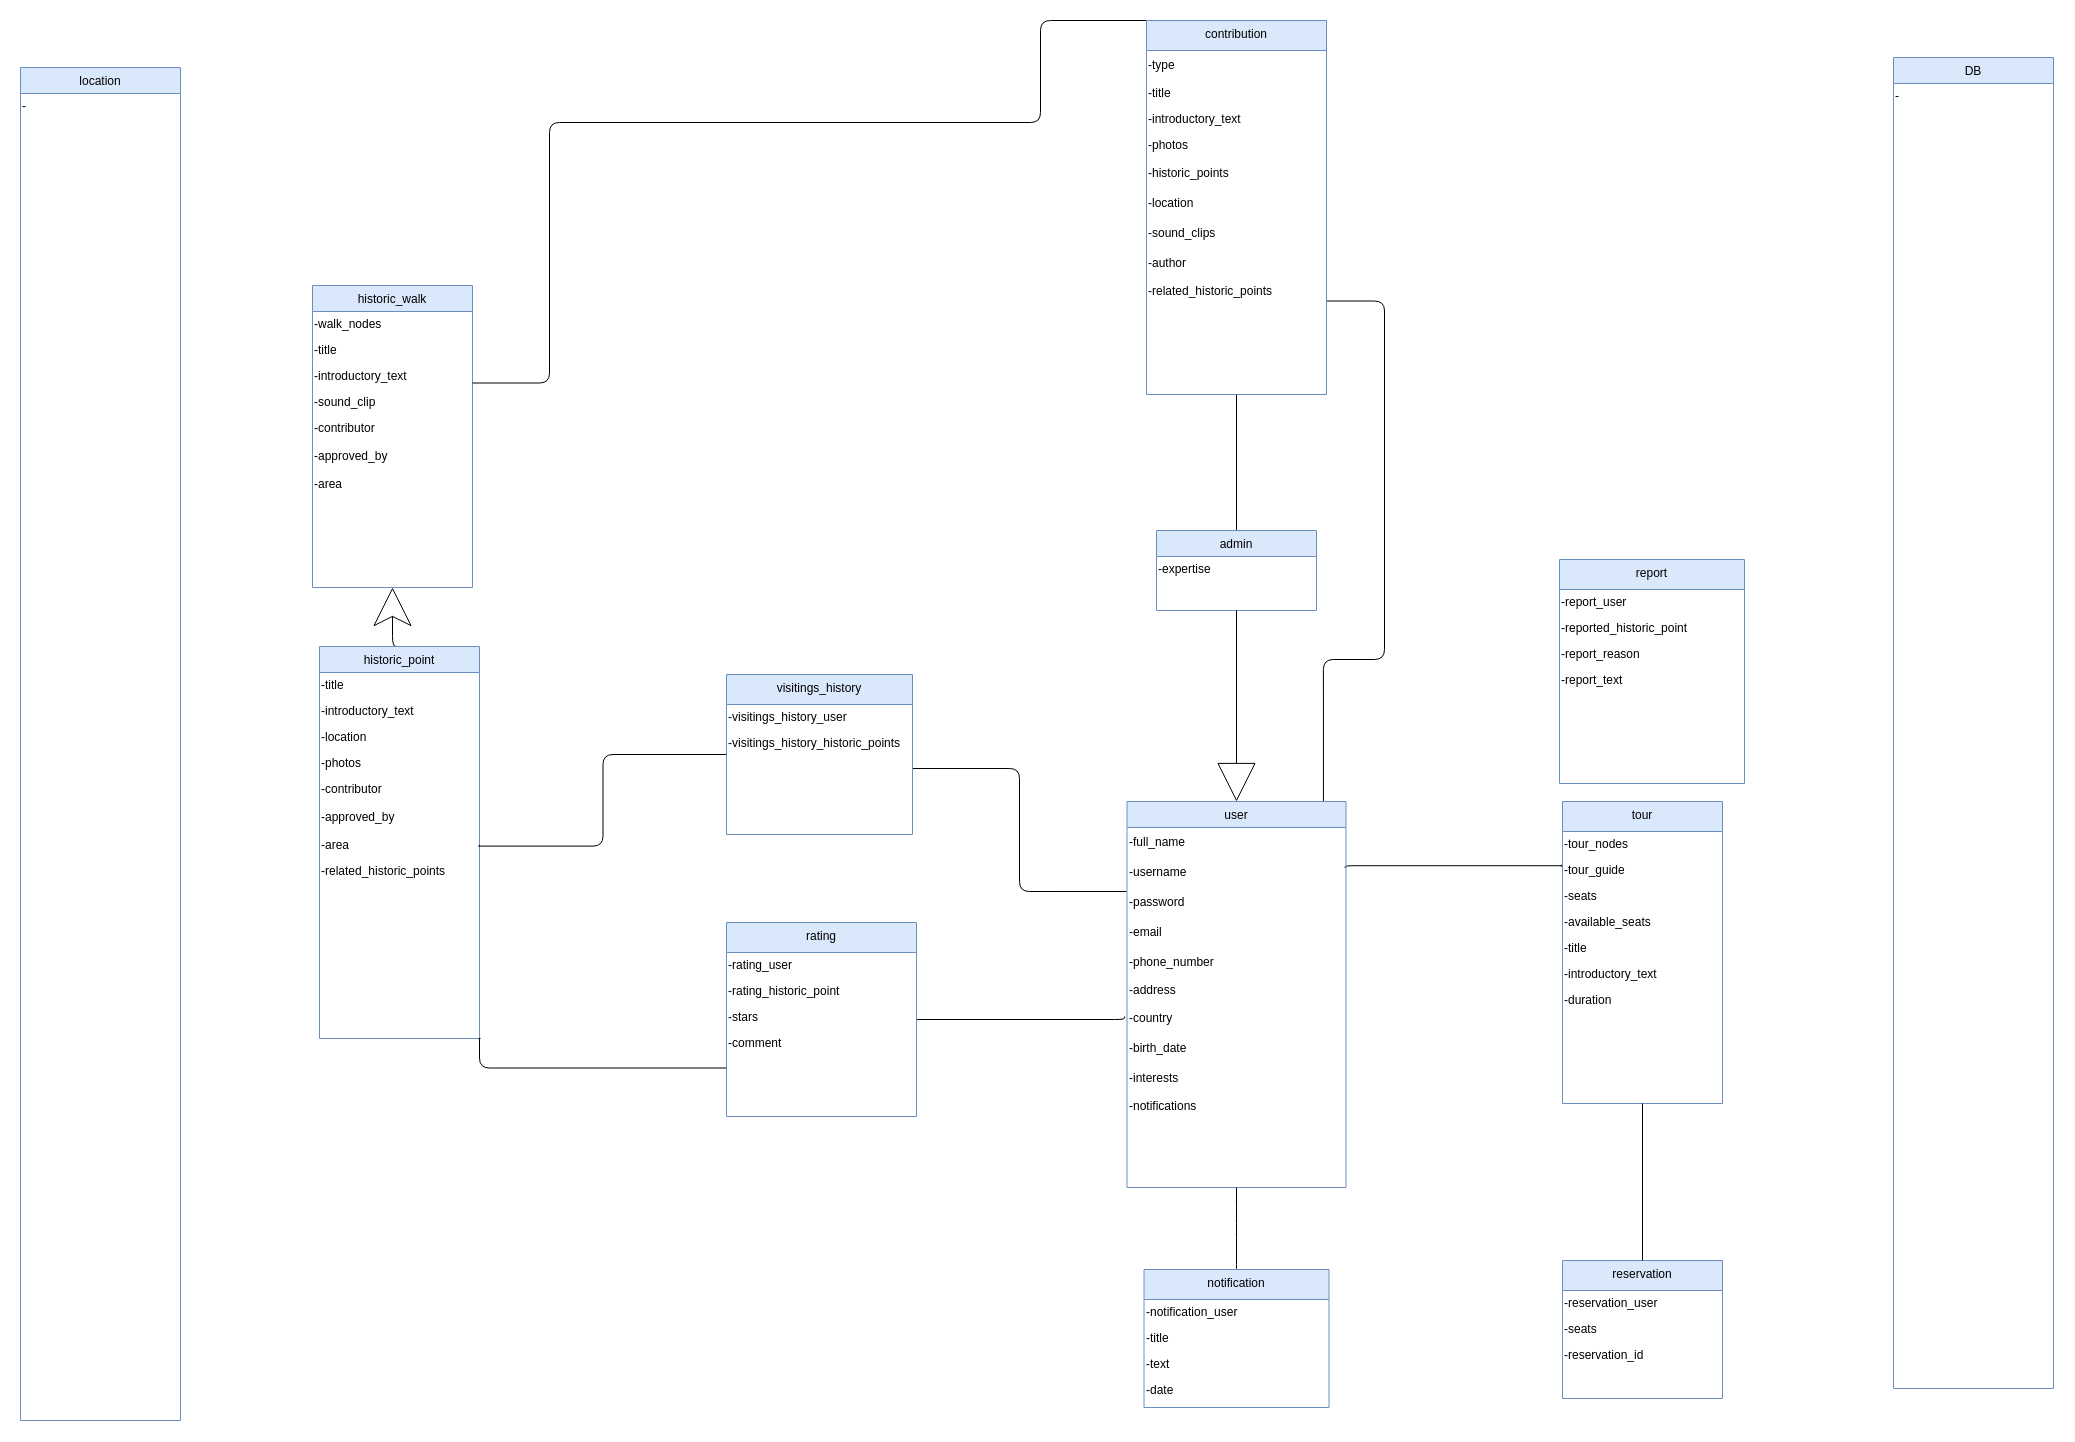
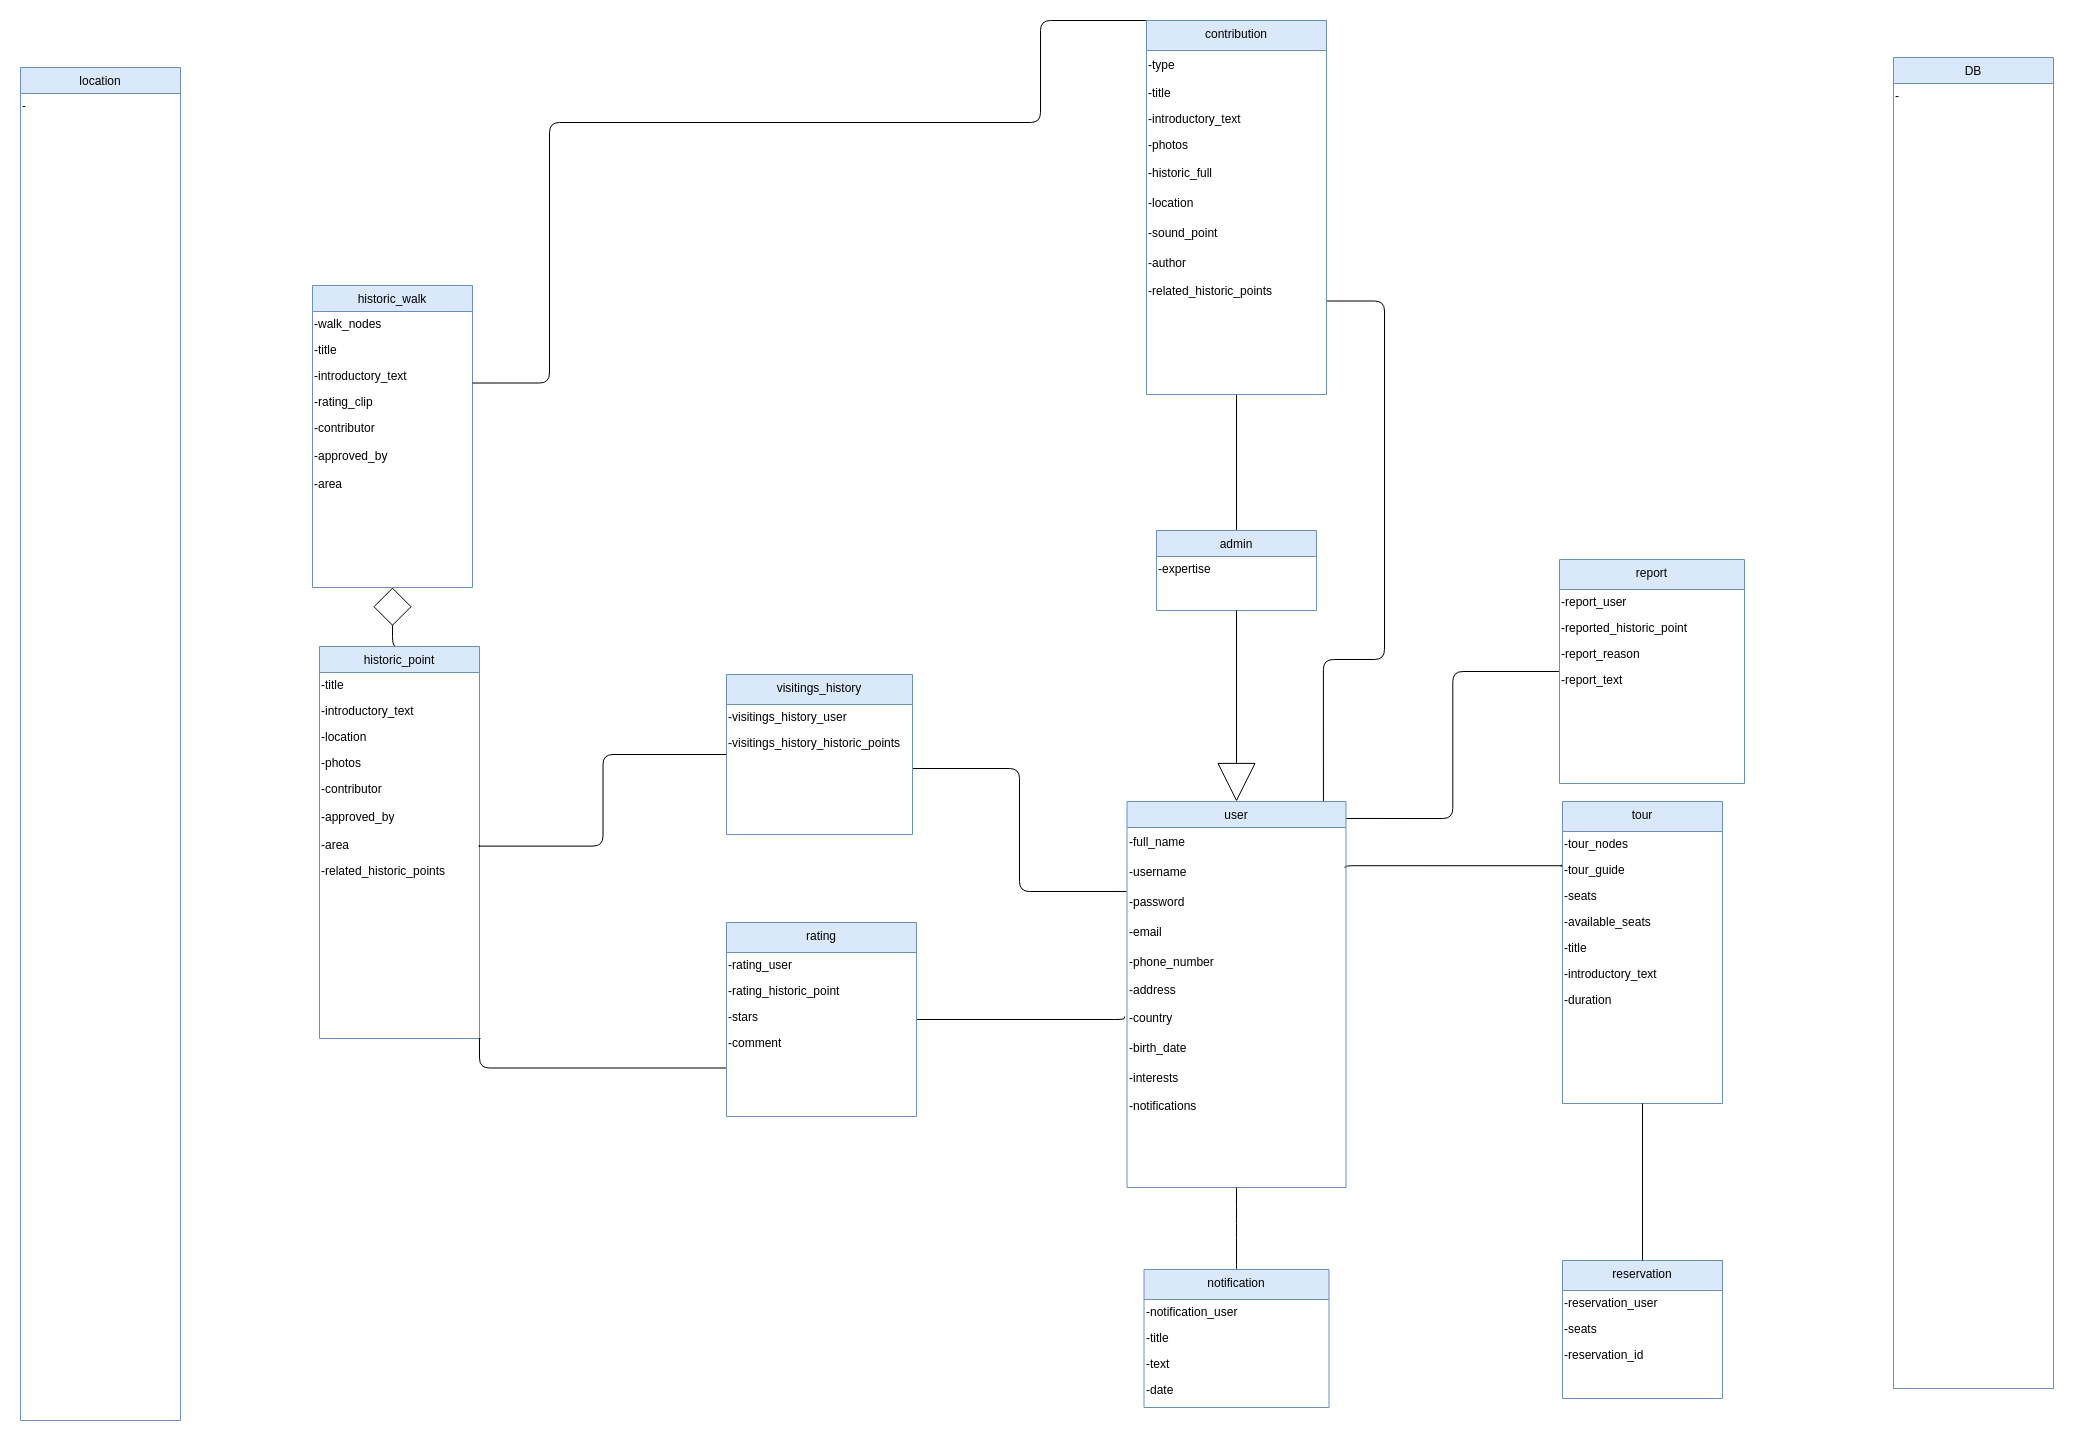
(1198, 174) -> (1189, 174)
(1186, 234) -> (1187, 234)
(348, 403) -> (350, 403)
(393, 621) -> (393, 626)
none -> (1453, 747)
